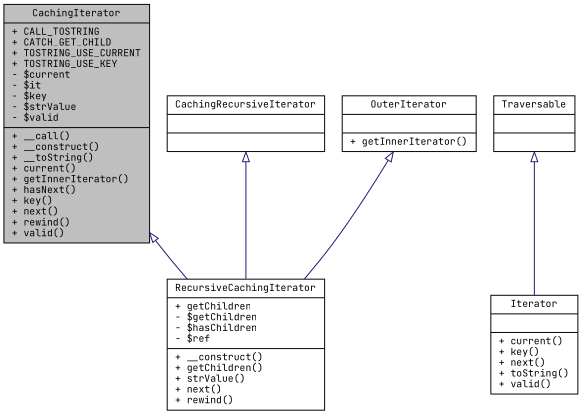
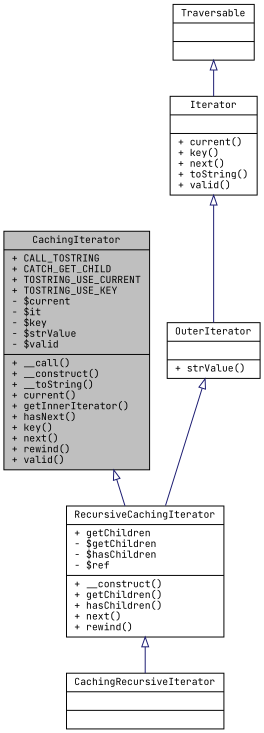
(409, 142) -> (211, 369)
(246, 220) -> (145, 660)
none -> (214, 264)
(211, 379) -> (119, 606)
